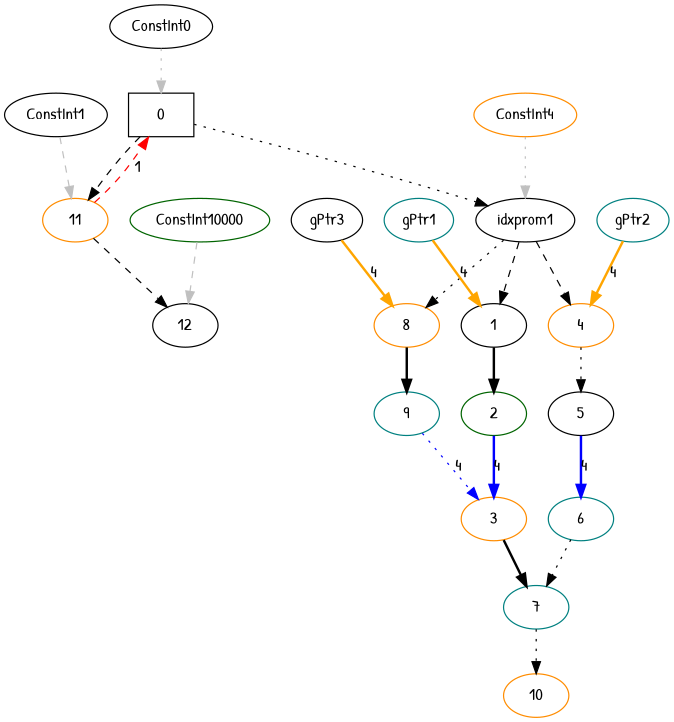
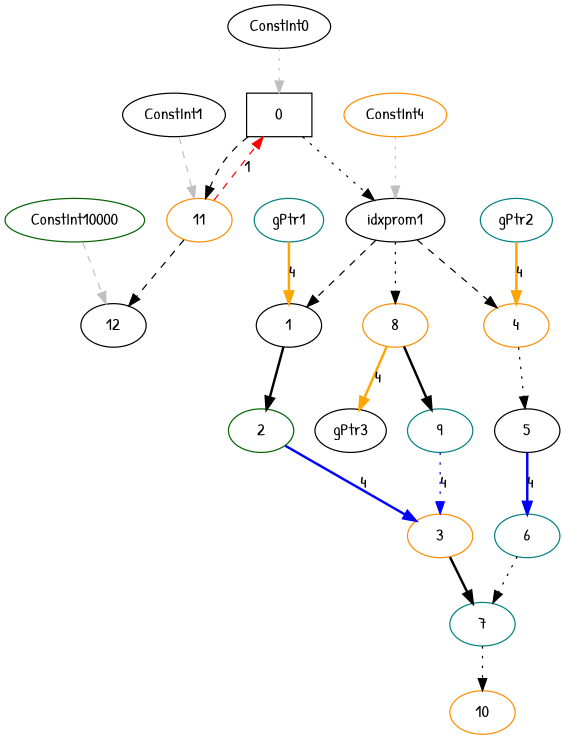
(363, 268) -> (376, 372)
